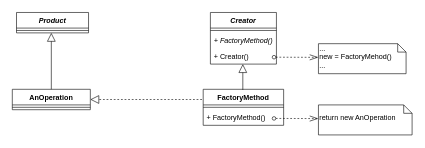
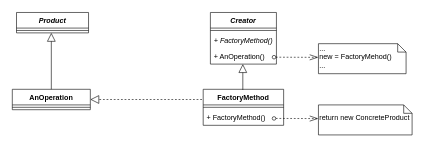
(235, 56) -> (242, 56)
(361, 110) -> (366, 114)
